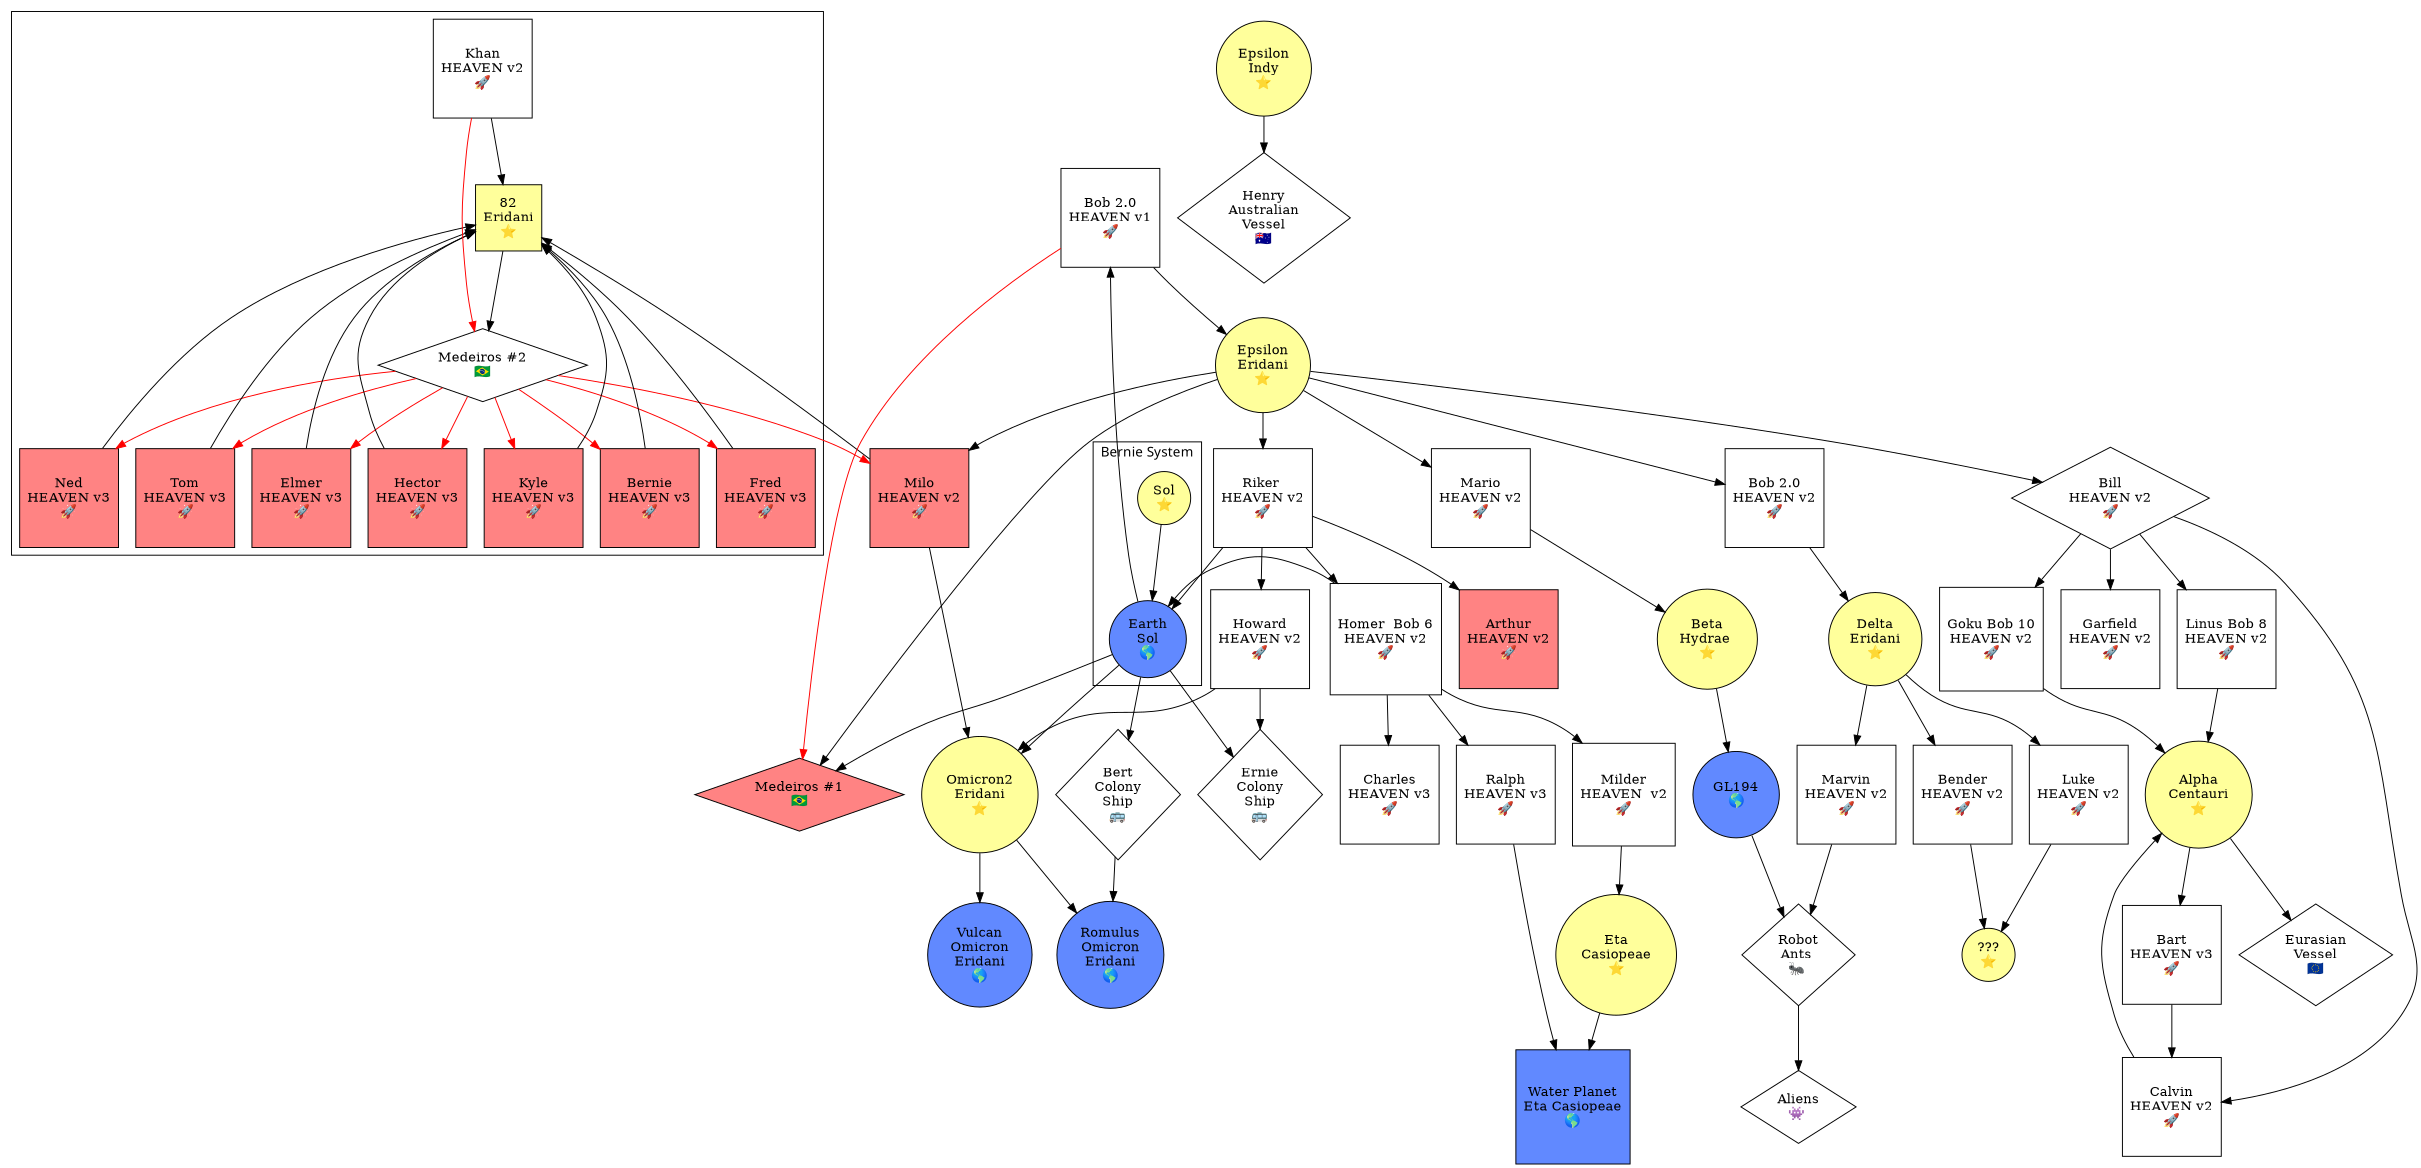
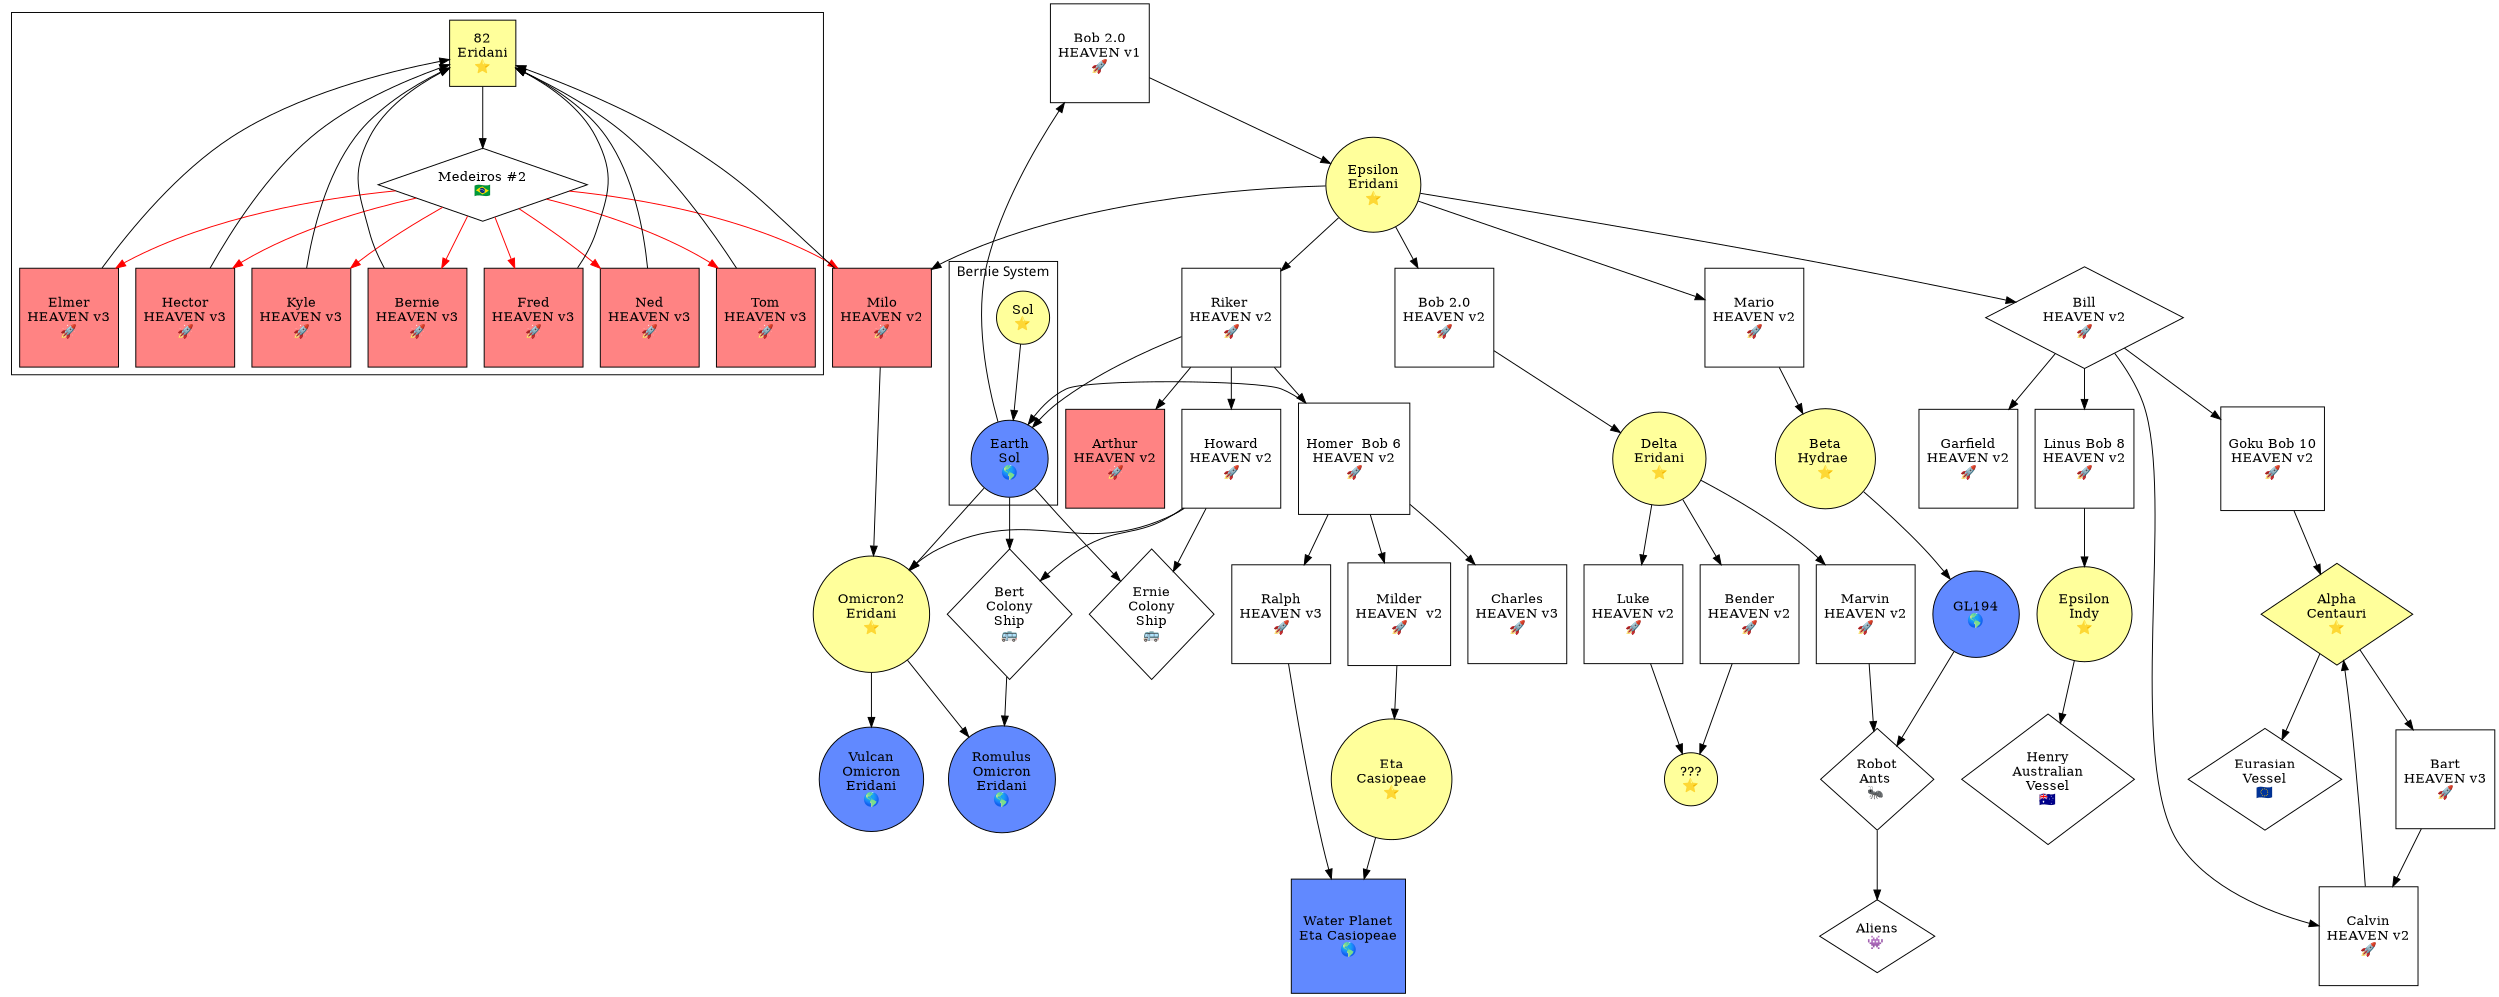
(483, 69) -> none
none -> (1101, 539)
(2214, 710) -> (2085, 533)
(799, 795) -> none
(2199, 795) -> (2337, 614)
